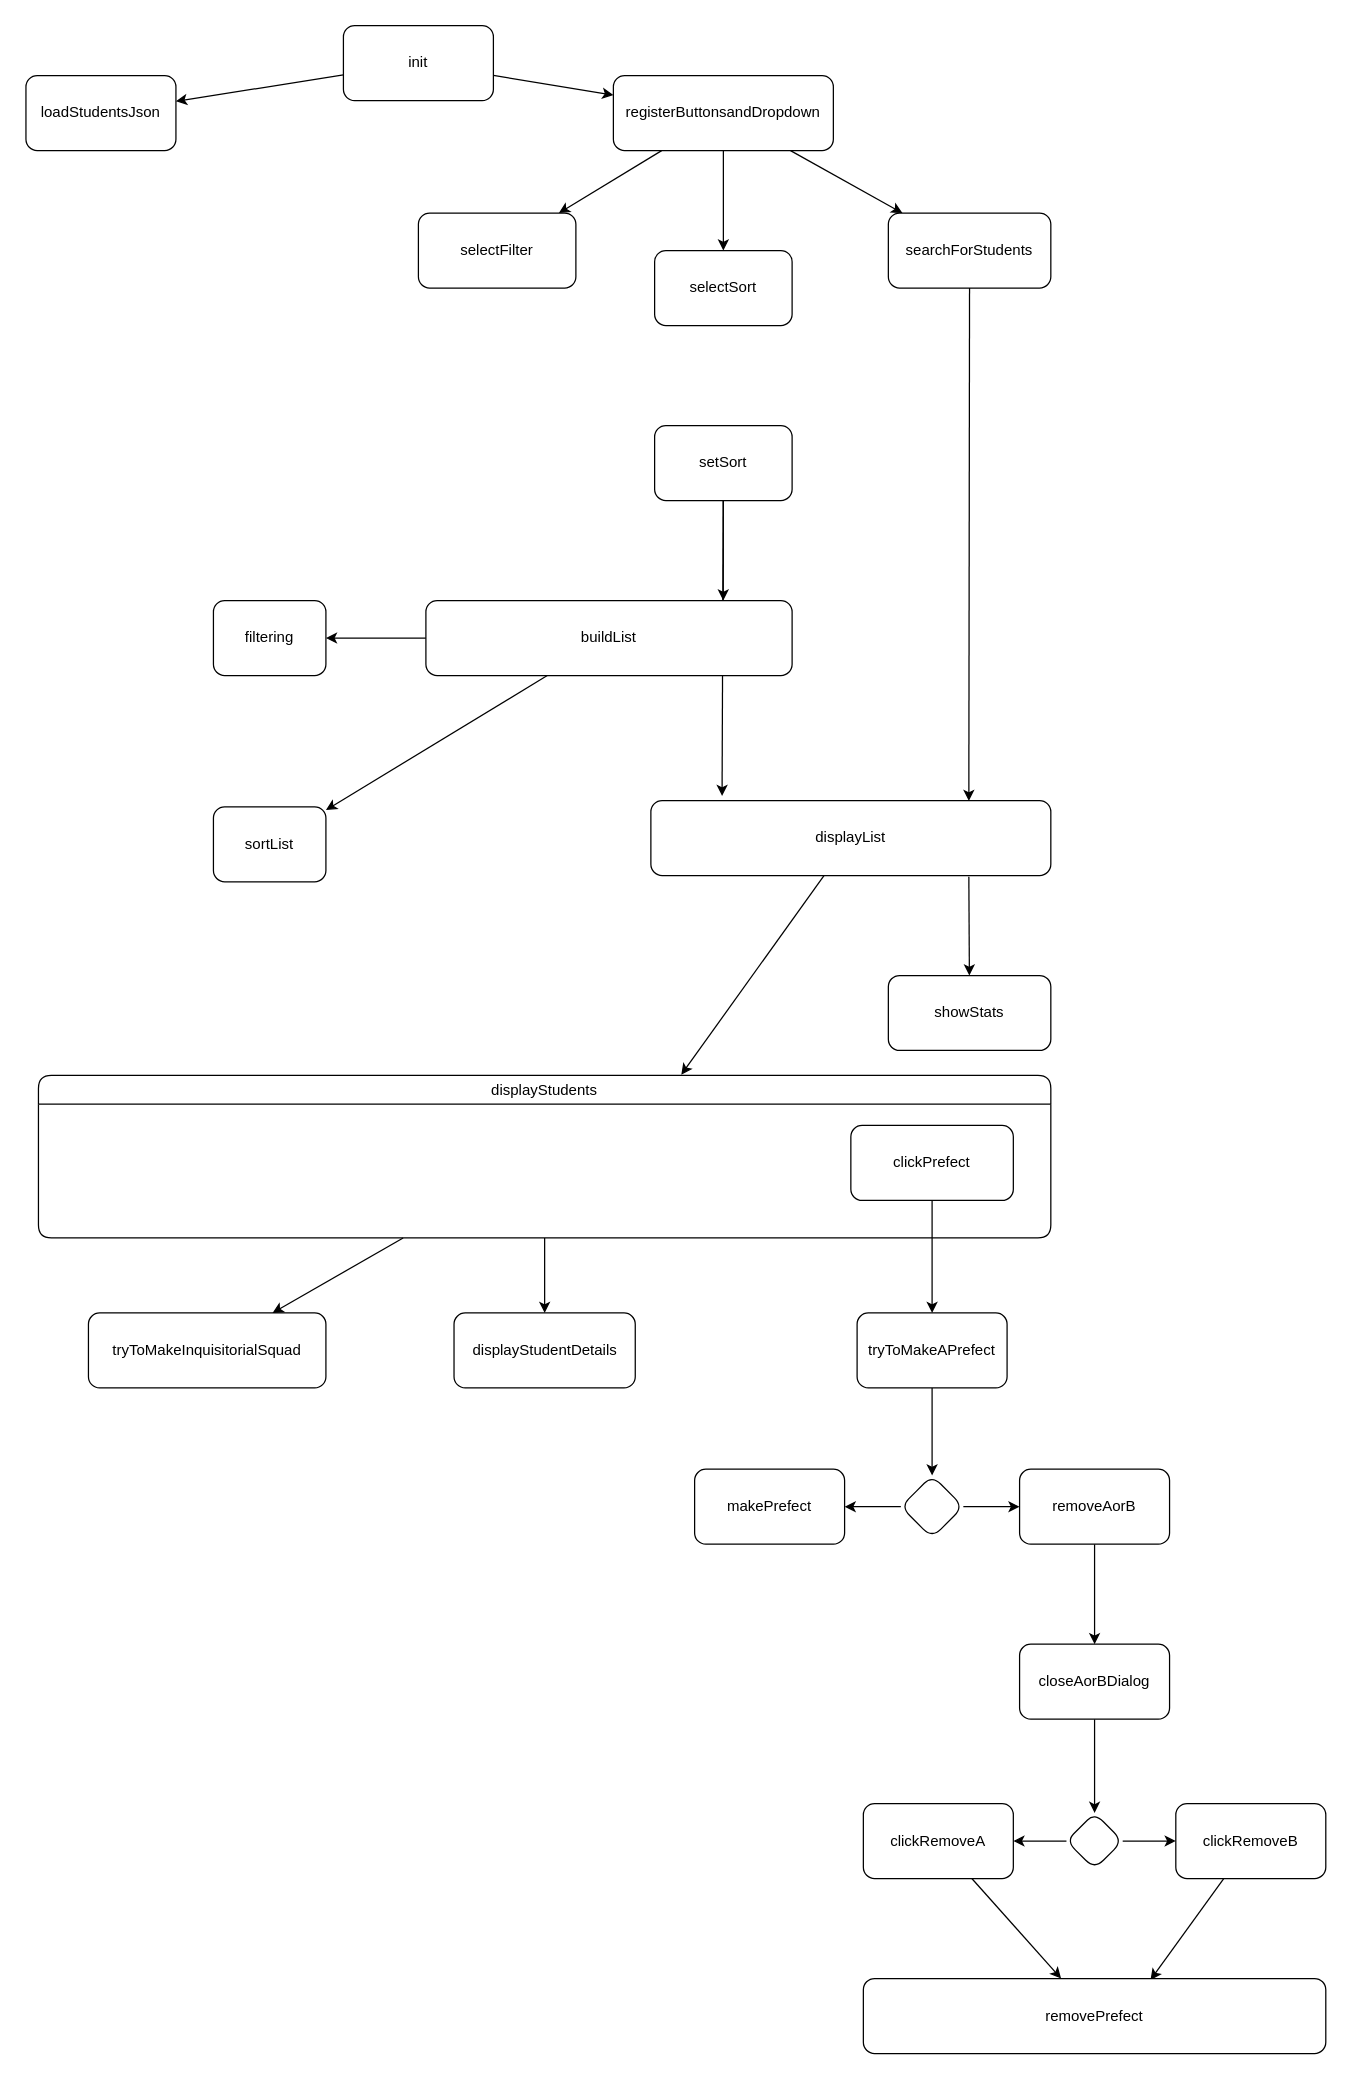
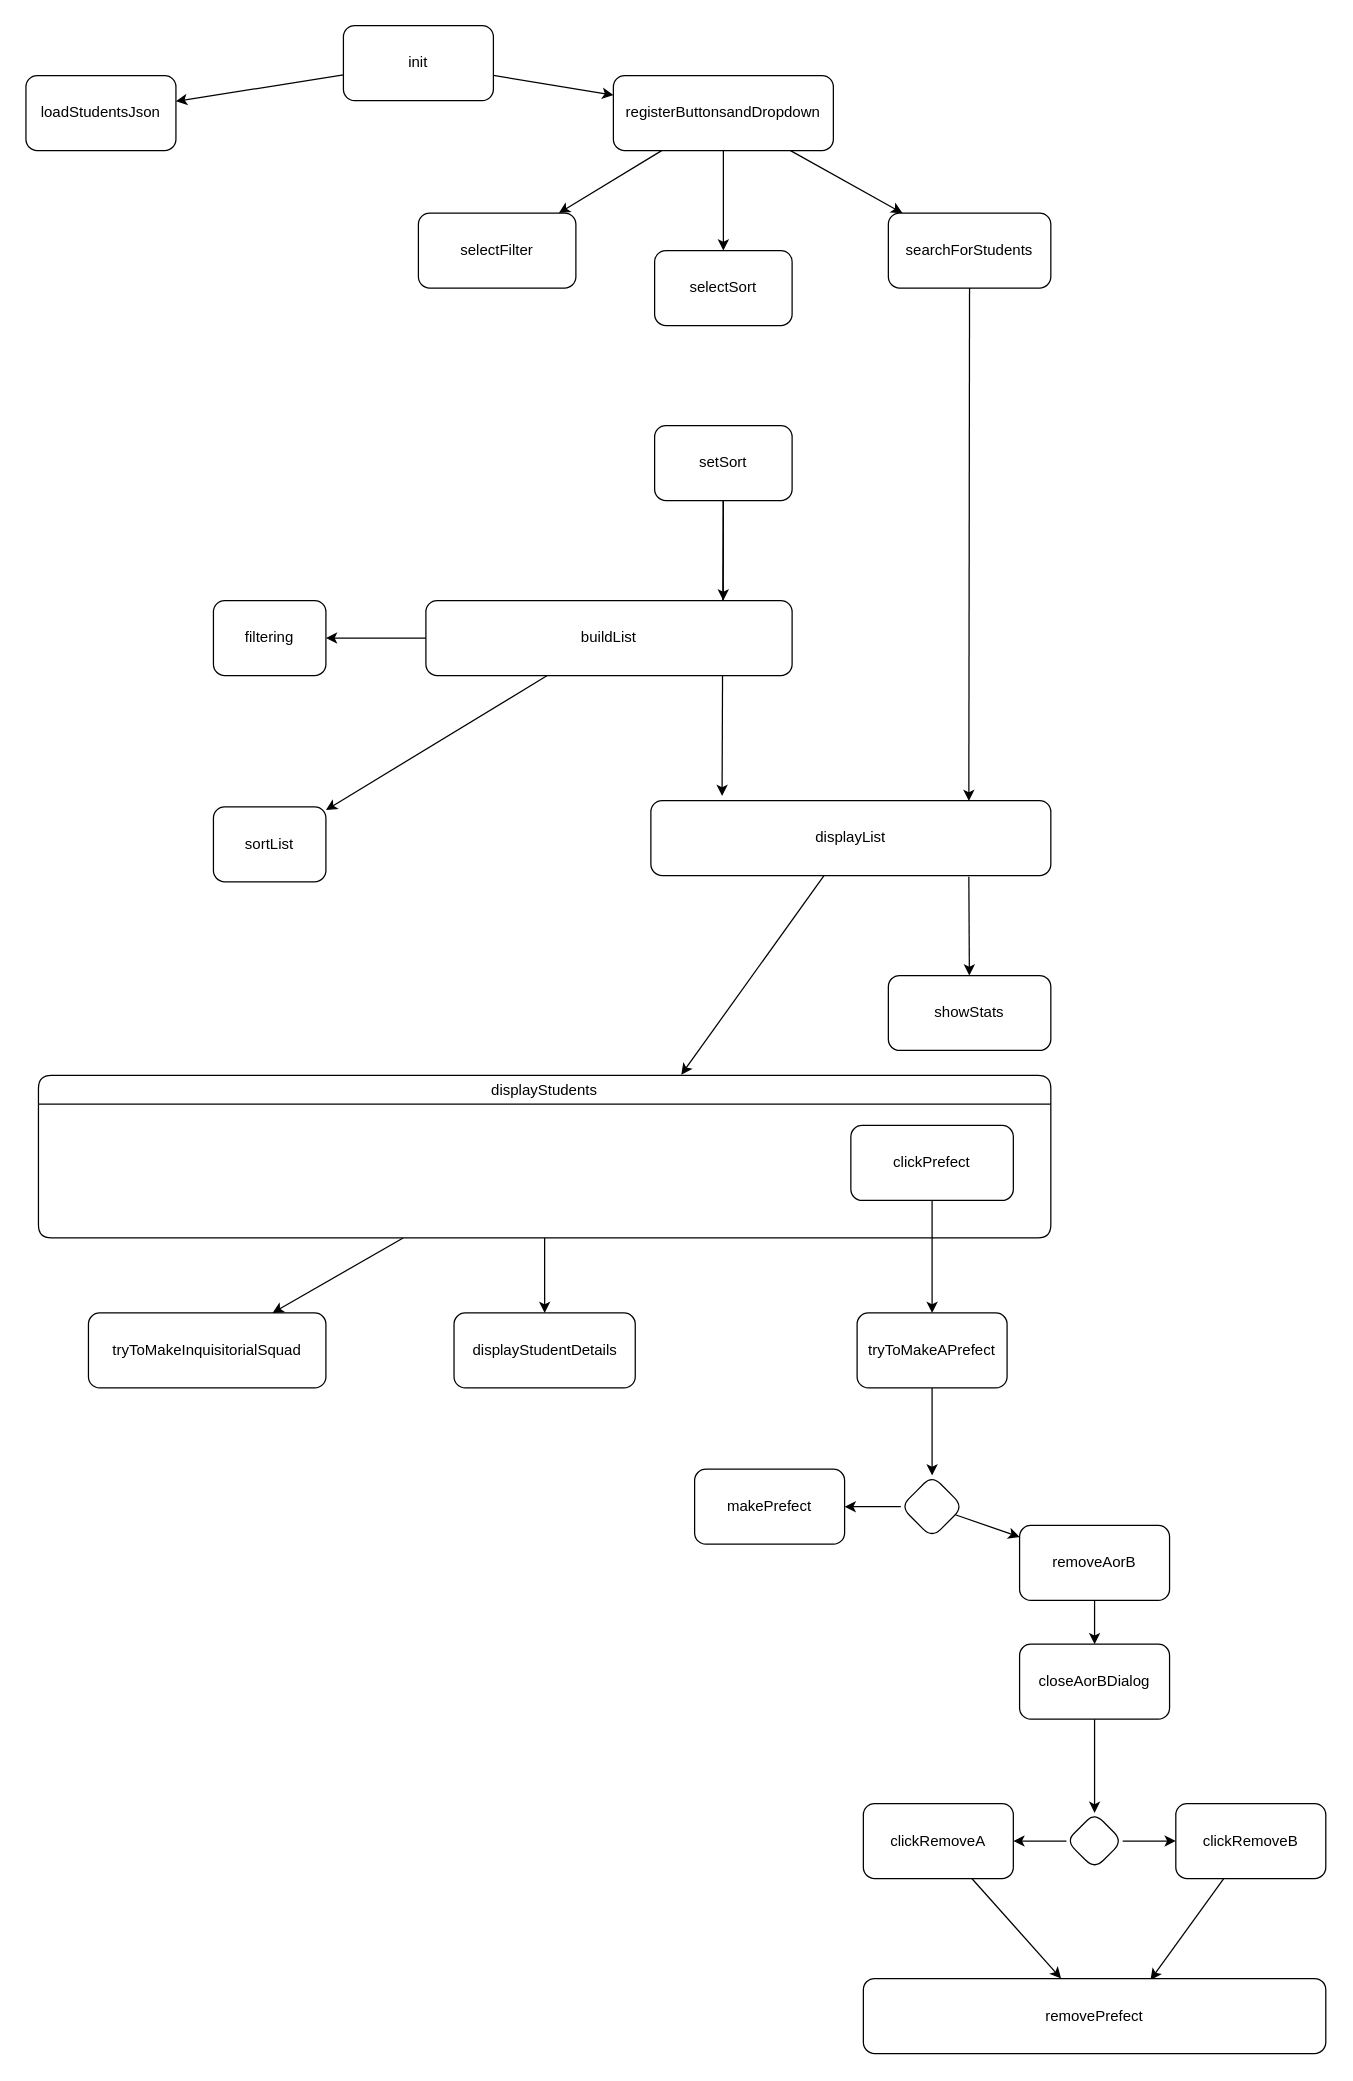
(1094, 1507) -> (1094, 1563)
